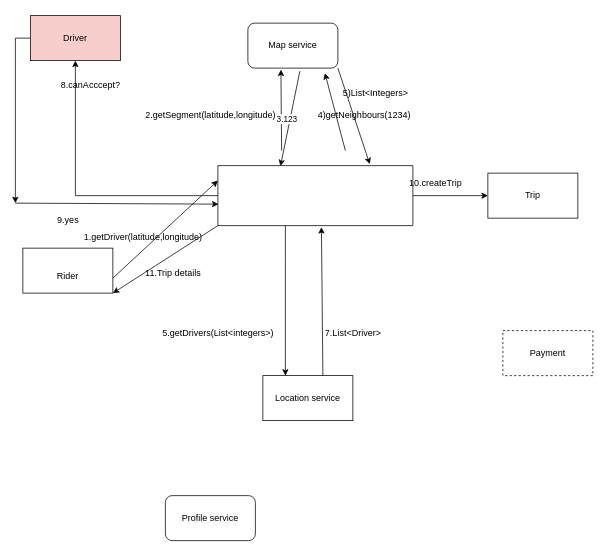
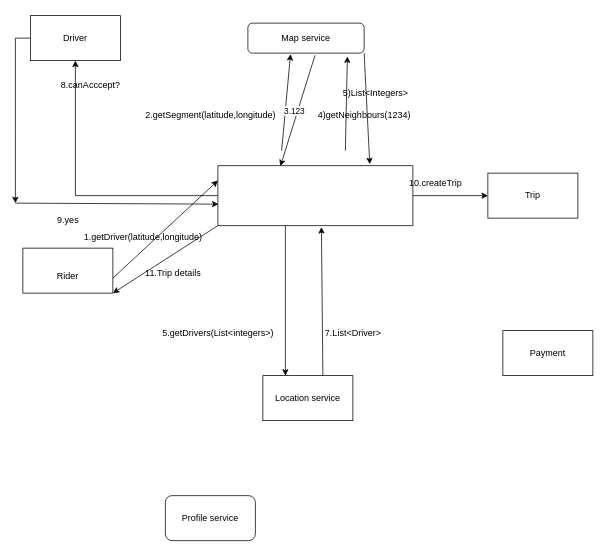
(75, 38) -> (75, 38)
(293, 45) -> (306, 38)
(548, 353) -> (548, 353)
